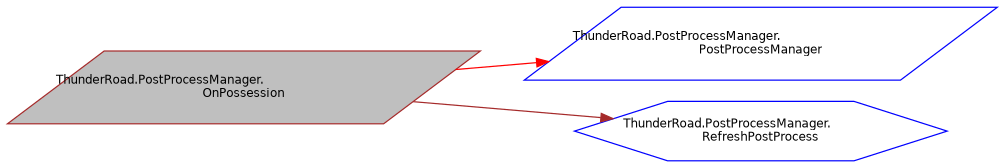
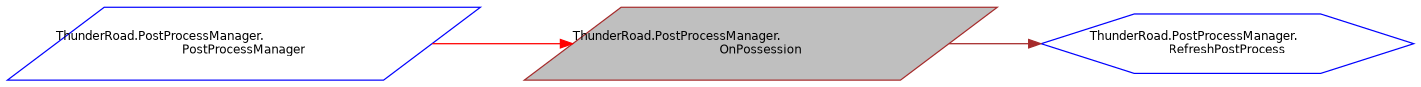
(496, 66) -> (496, 44)
